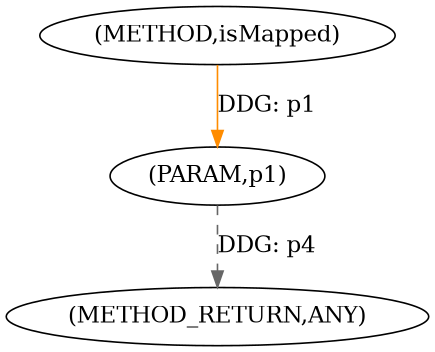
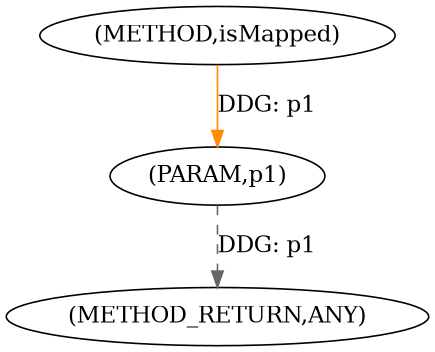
(267, 246) -> (267, 246)
